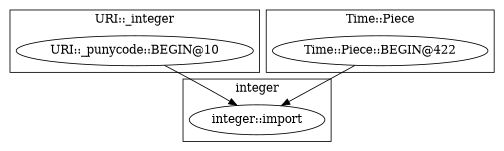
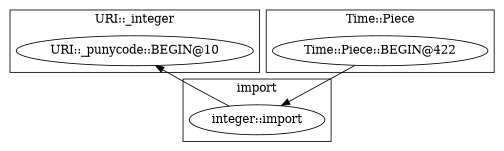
(201, 85) -> (196, 88)
(257, 89) -> (257, 89)
